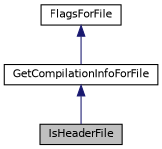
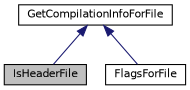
(81, 50) -> (124, 49)
